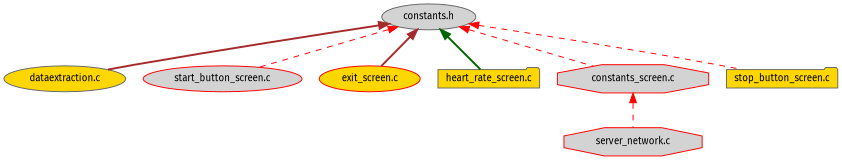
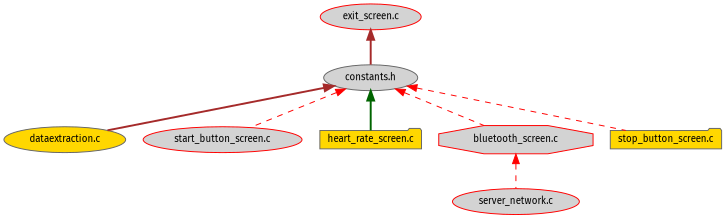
(396, 51) -> (371, 52)
(370, 79) -> (371, 17)
(633, 79) -> (516, 140)
(633, 142) -> (516, 202)
